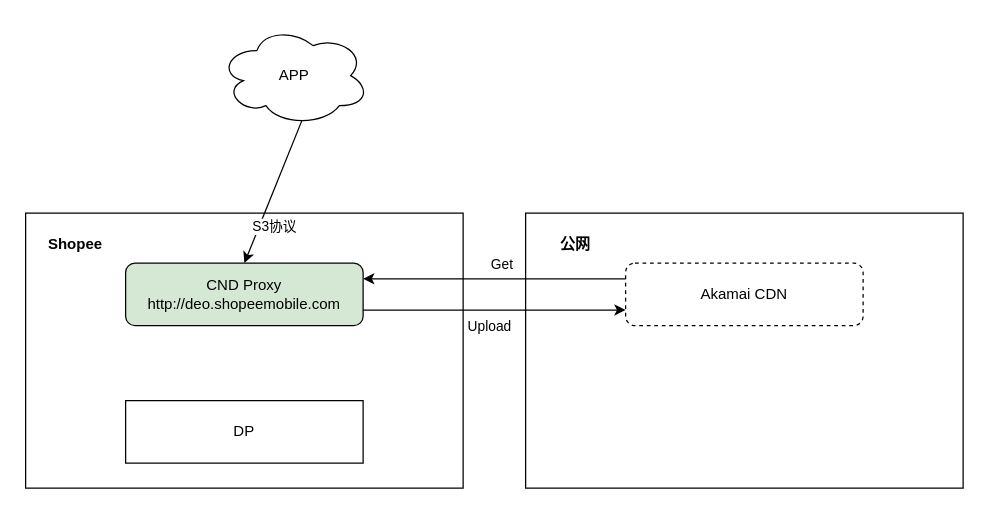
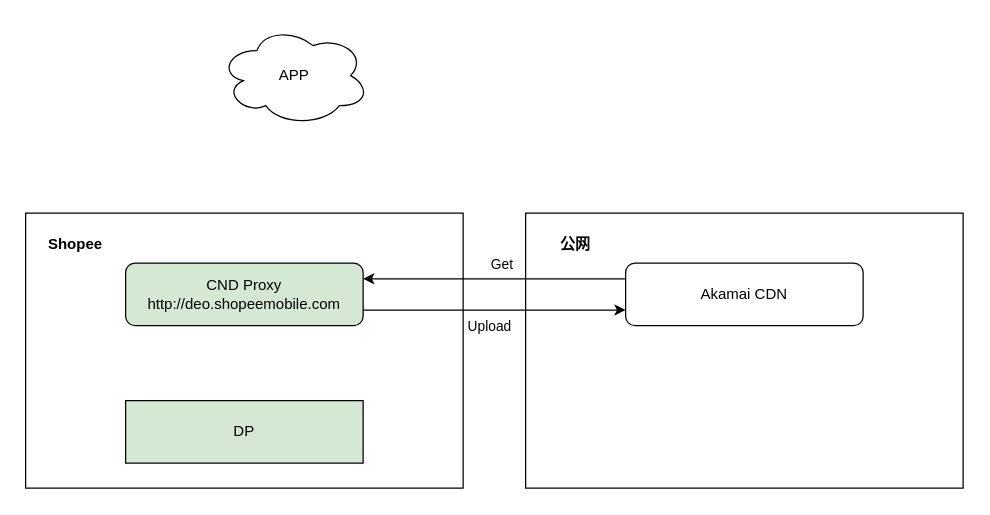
(275, 188) -> none
(744, 294) -> (744, 294)
(244, 432) -> (244, 432)
